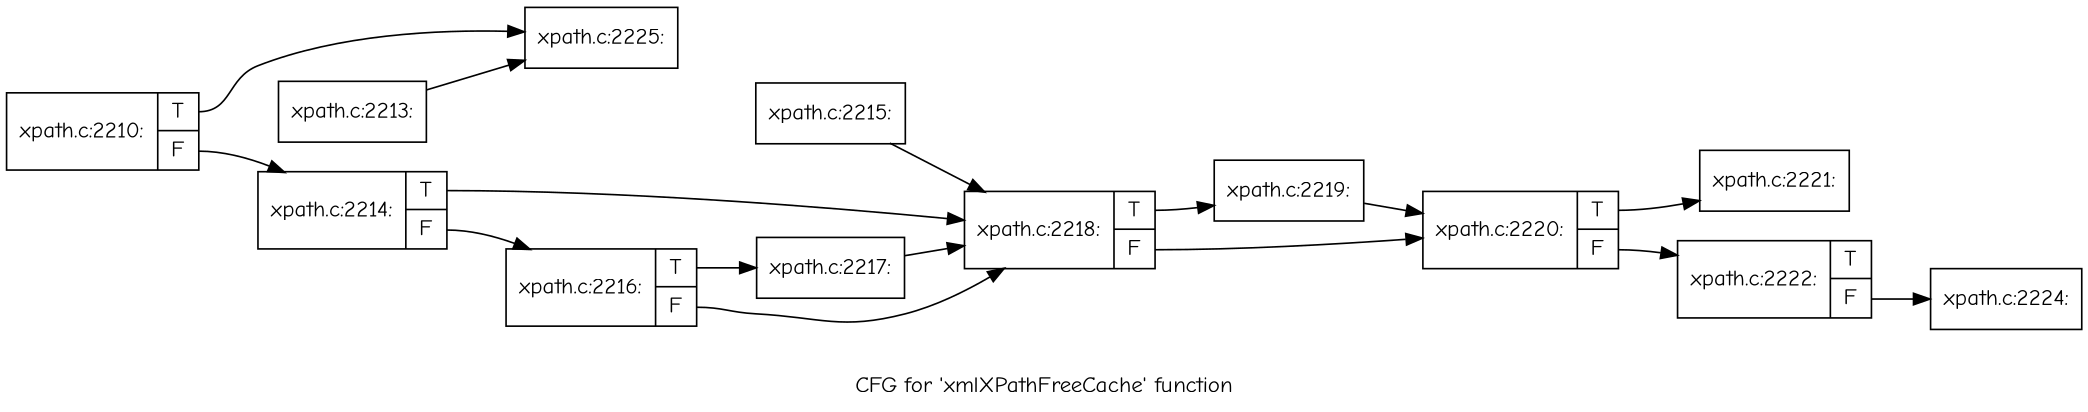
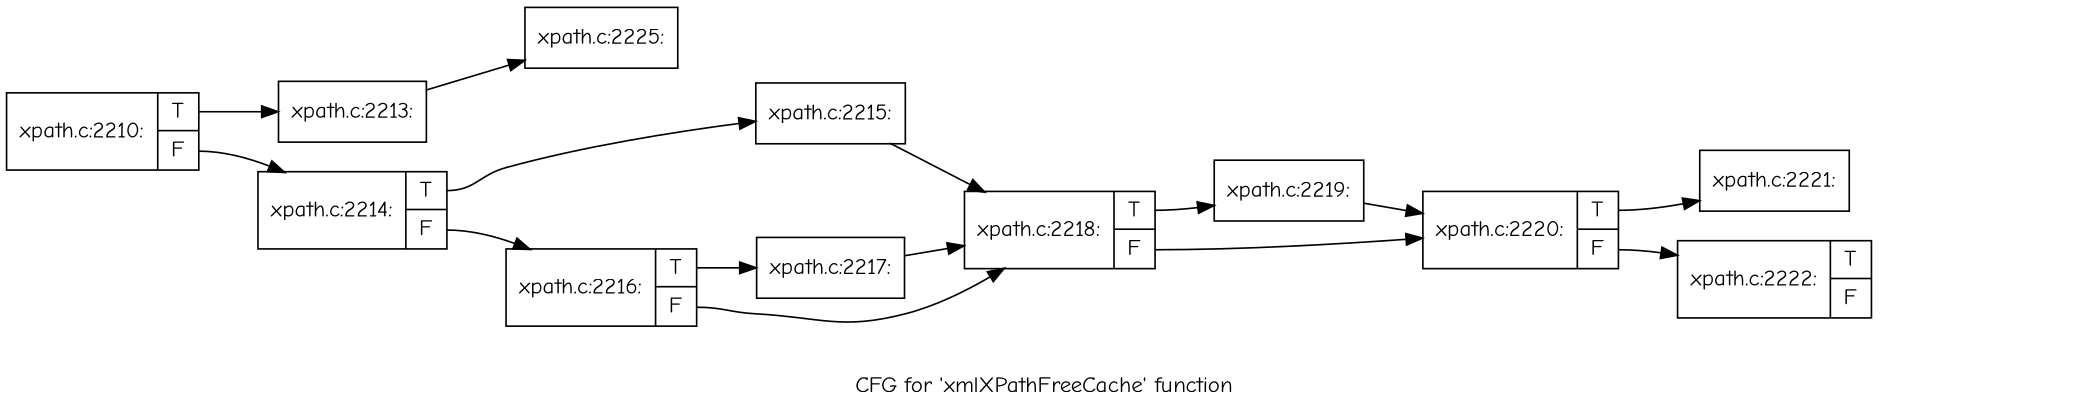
(343, 43) -> (230, 112)
(697, 199) -> (590, 148)
(2006, 299) -> none
